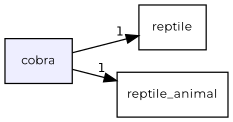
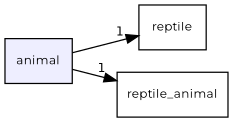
(39, 61) -> (39, 61)
